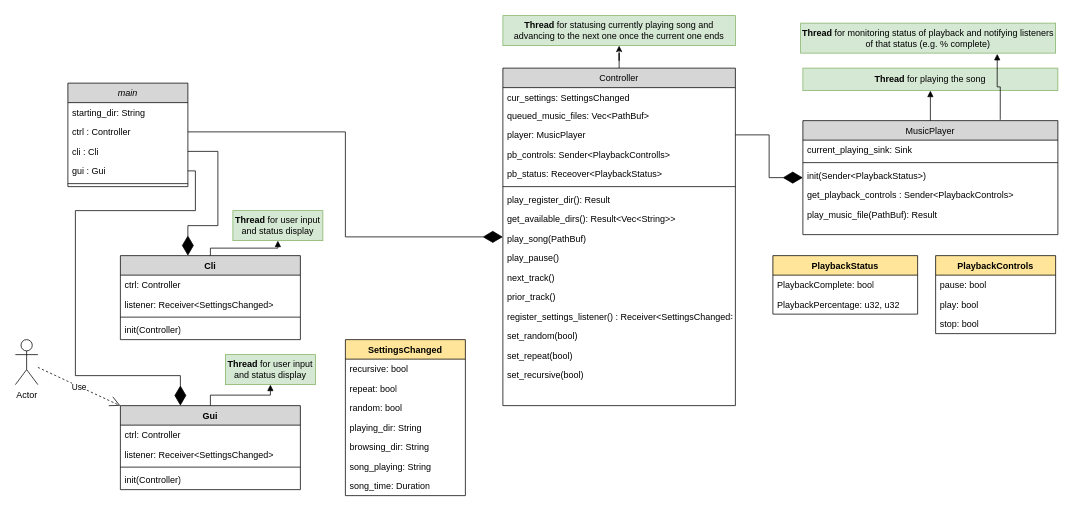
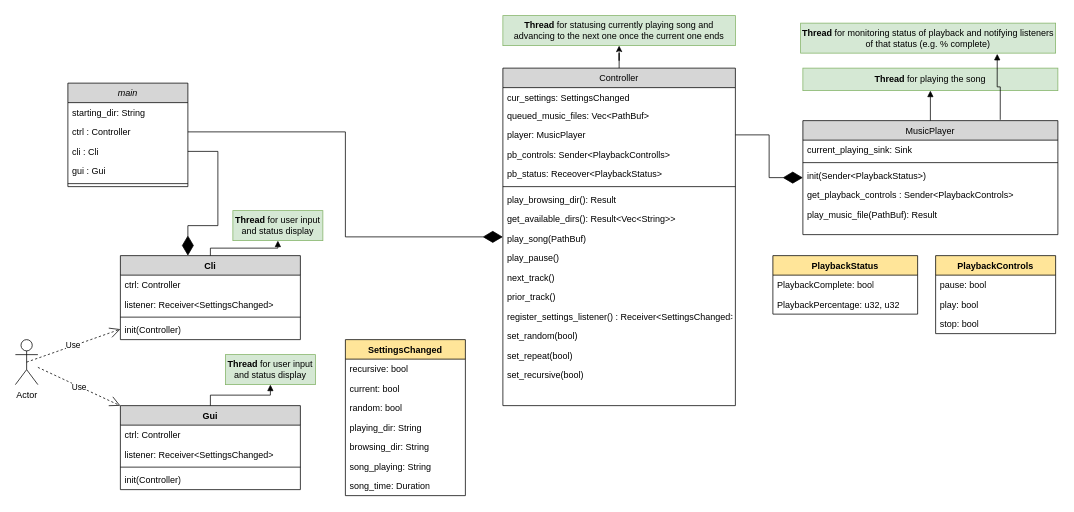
(568, 200) -> (568, 200)
(75, 269) -> none
none -> (72, 346)
(377, 389) -> (379, 389)
